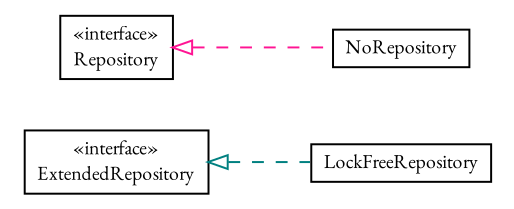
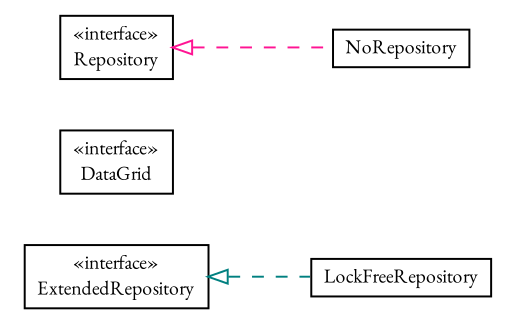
none -> (116, 162)
